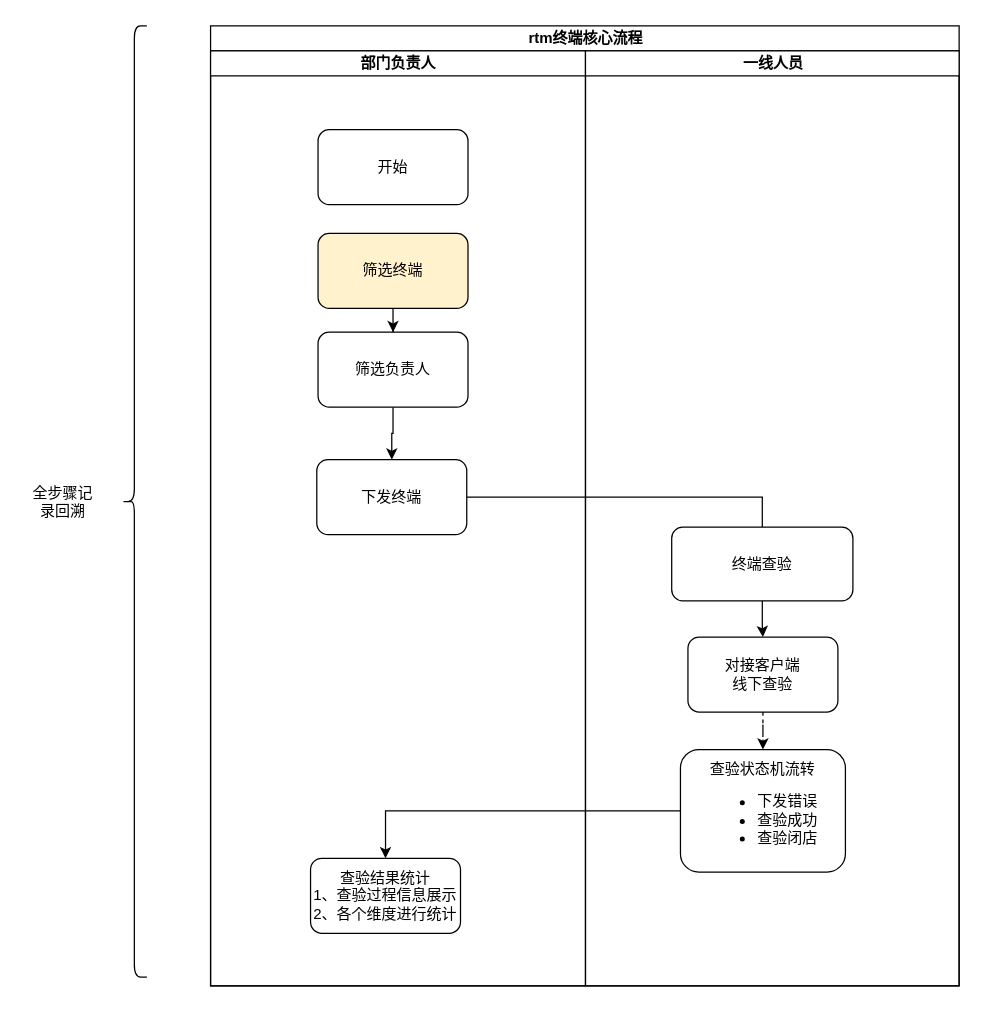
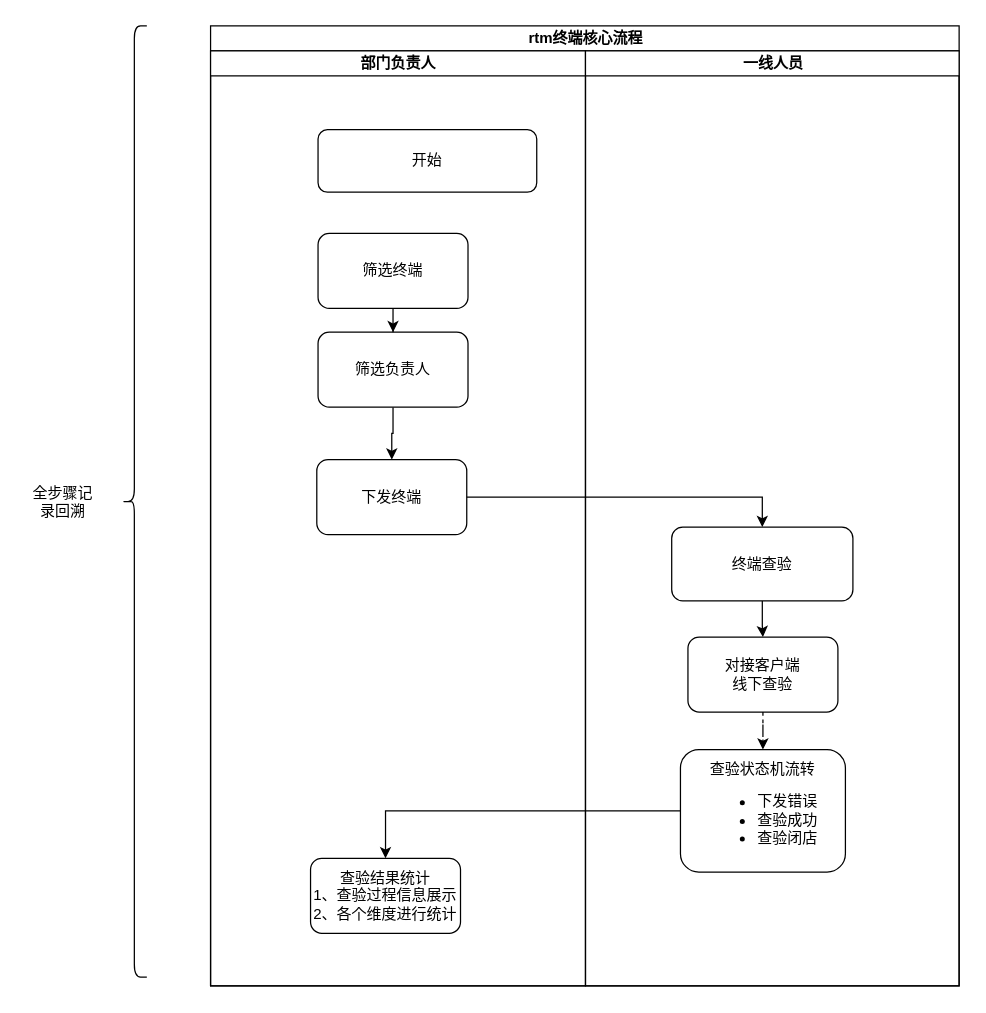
(393, 167) -> (428, 161)
(393, 271) -> (393, 271)
(763, 520) -> (763, 517)
